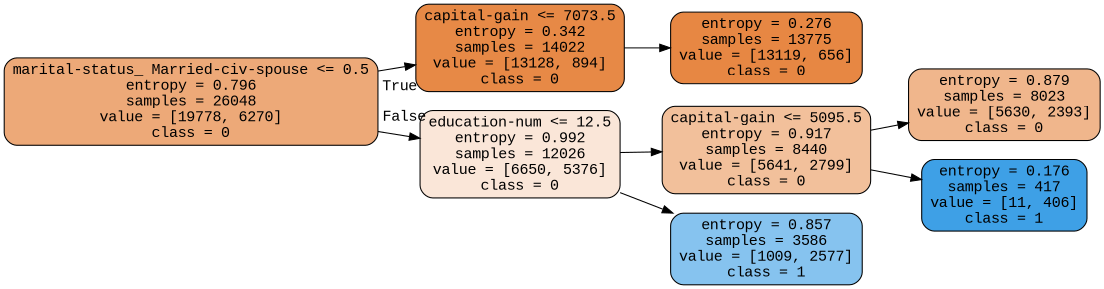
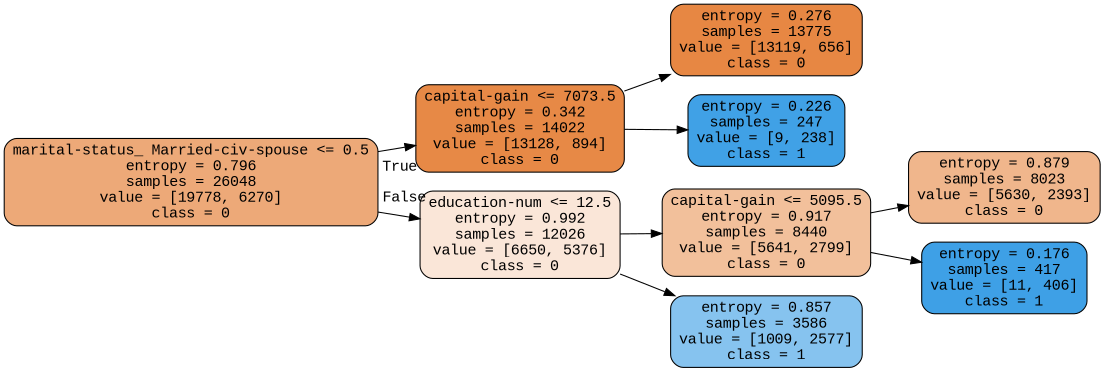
none -> (766, 131)
